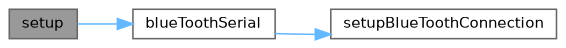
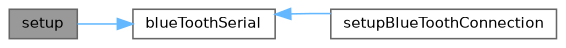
(295, 34) -> (311, 14)
